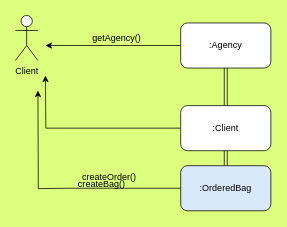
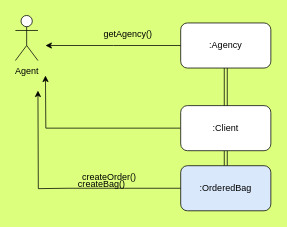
(117, 38) -> (128, 34)
(27, 71) -> (27, 71)
